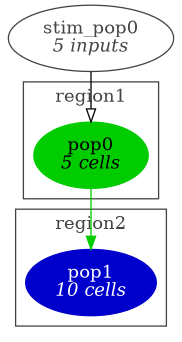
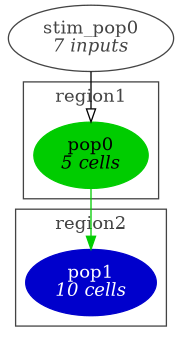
(91, 46) -> (91, 46)
